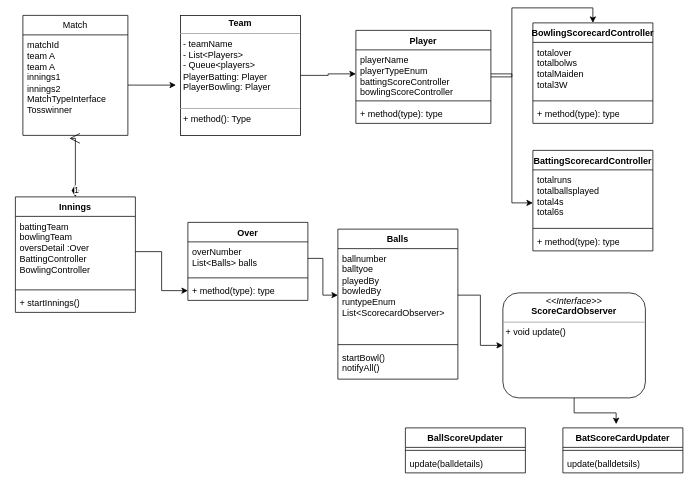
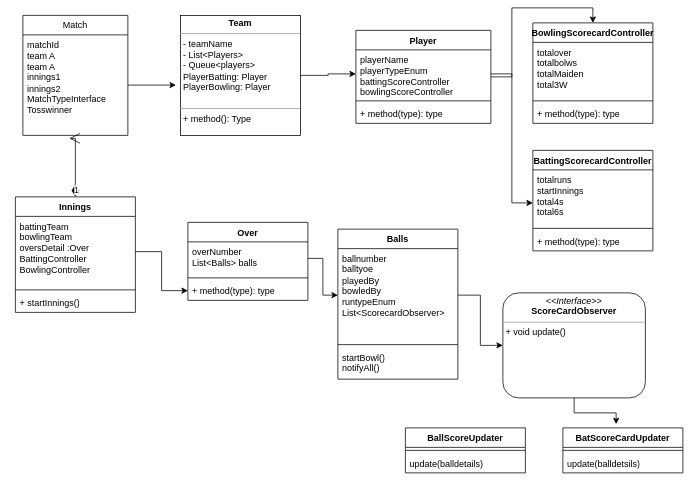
(573, 197) -> (566, 197)
